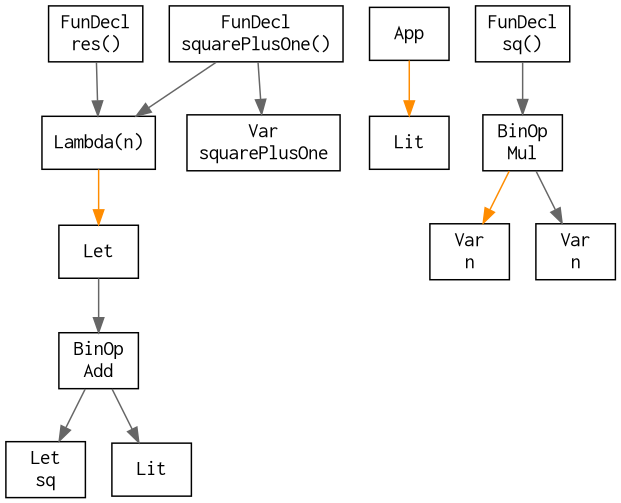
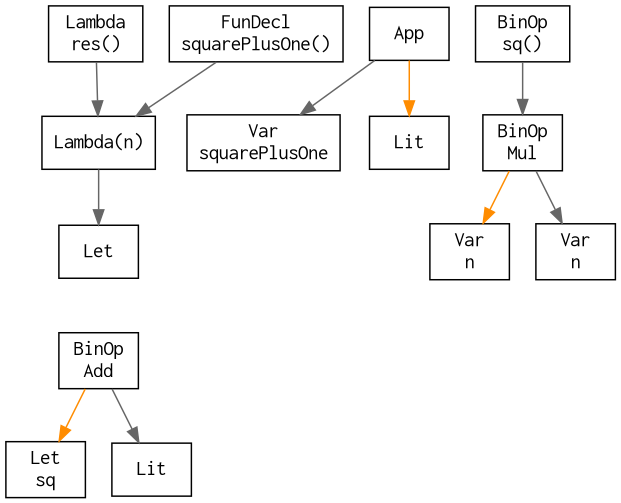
(96, 34) -> (96, 34)
(523, 34) -> (523, 34)
(259, 81) -> (344, 83)
(99, 189) -> (99, 189)
(99, 298) -> none
(76, 408) -> (76, 408)
